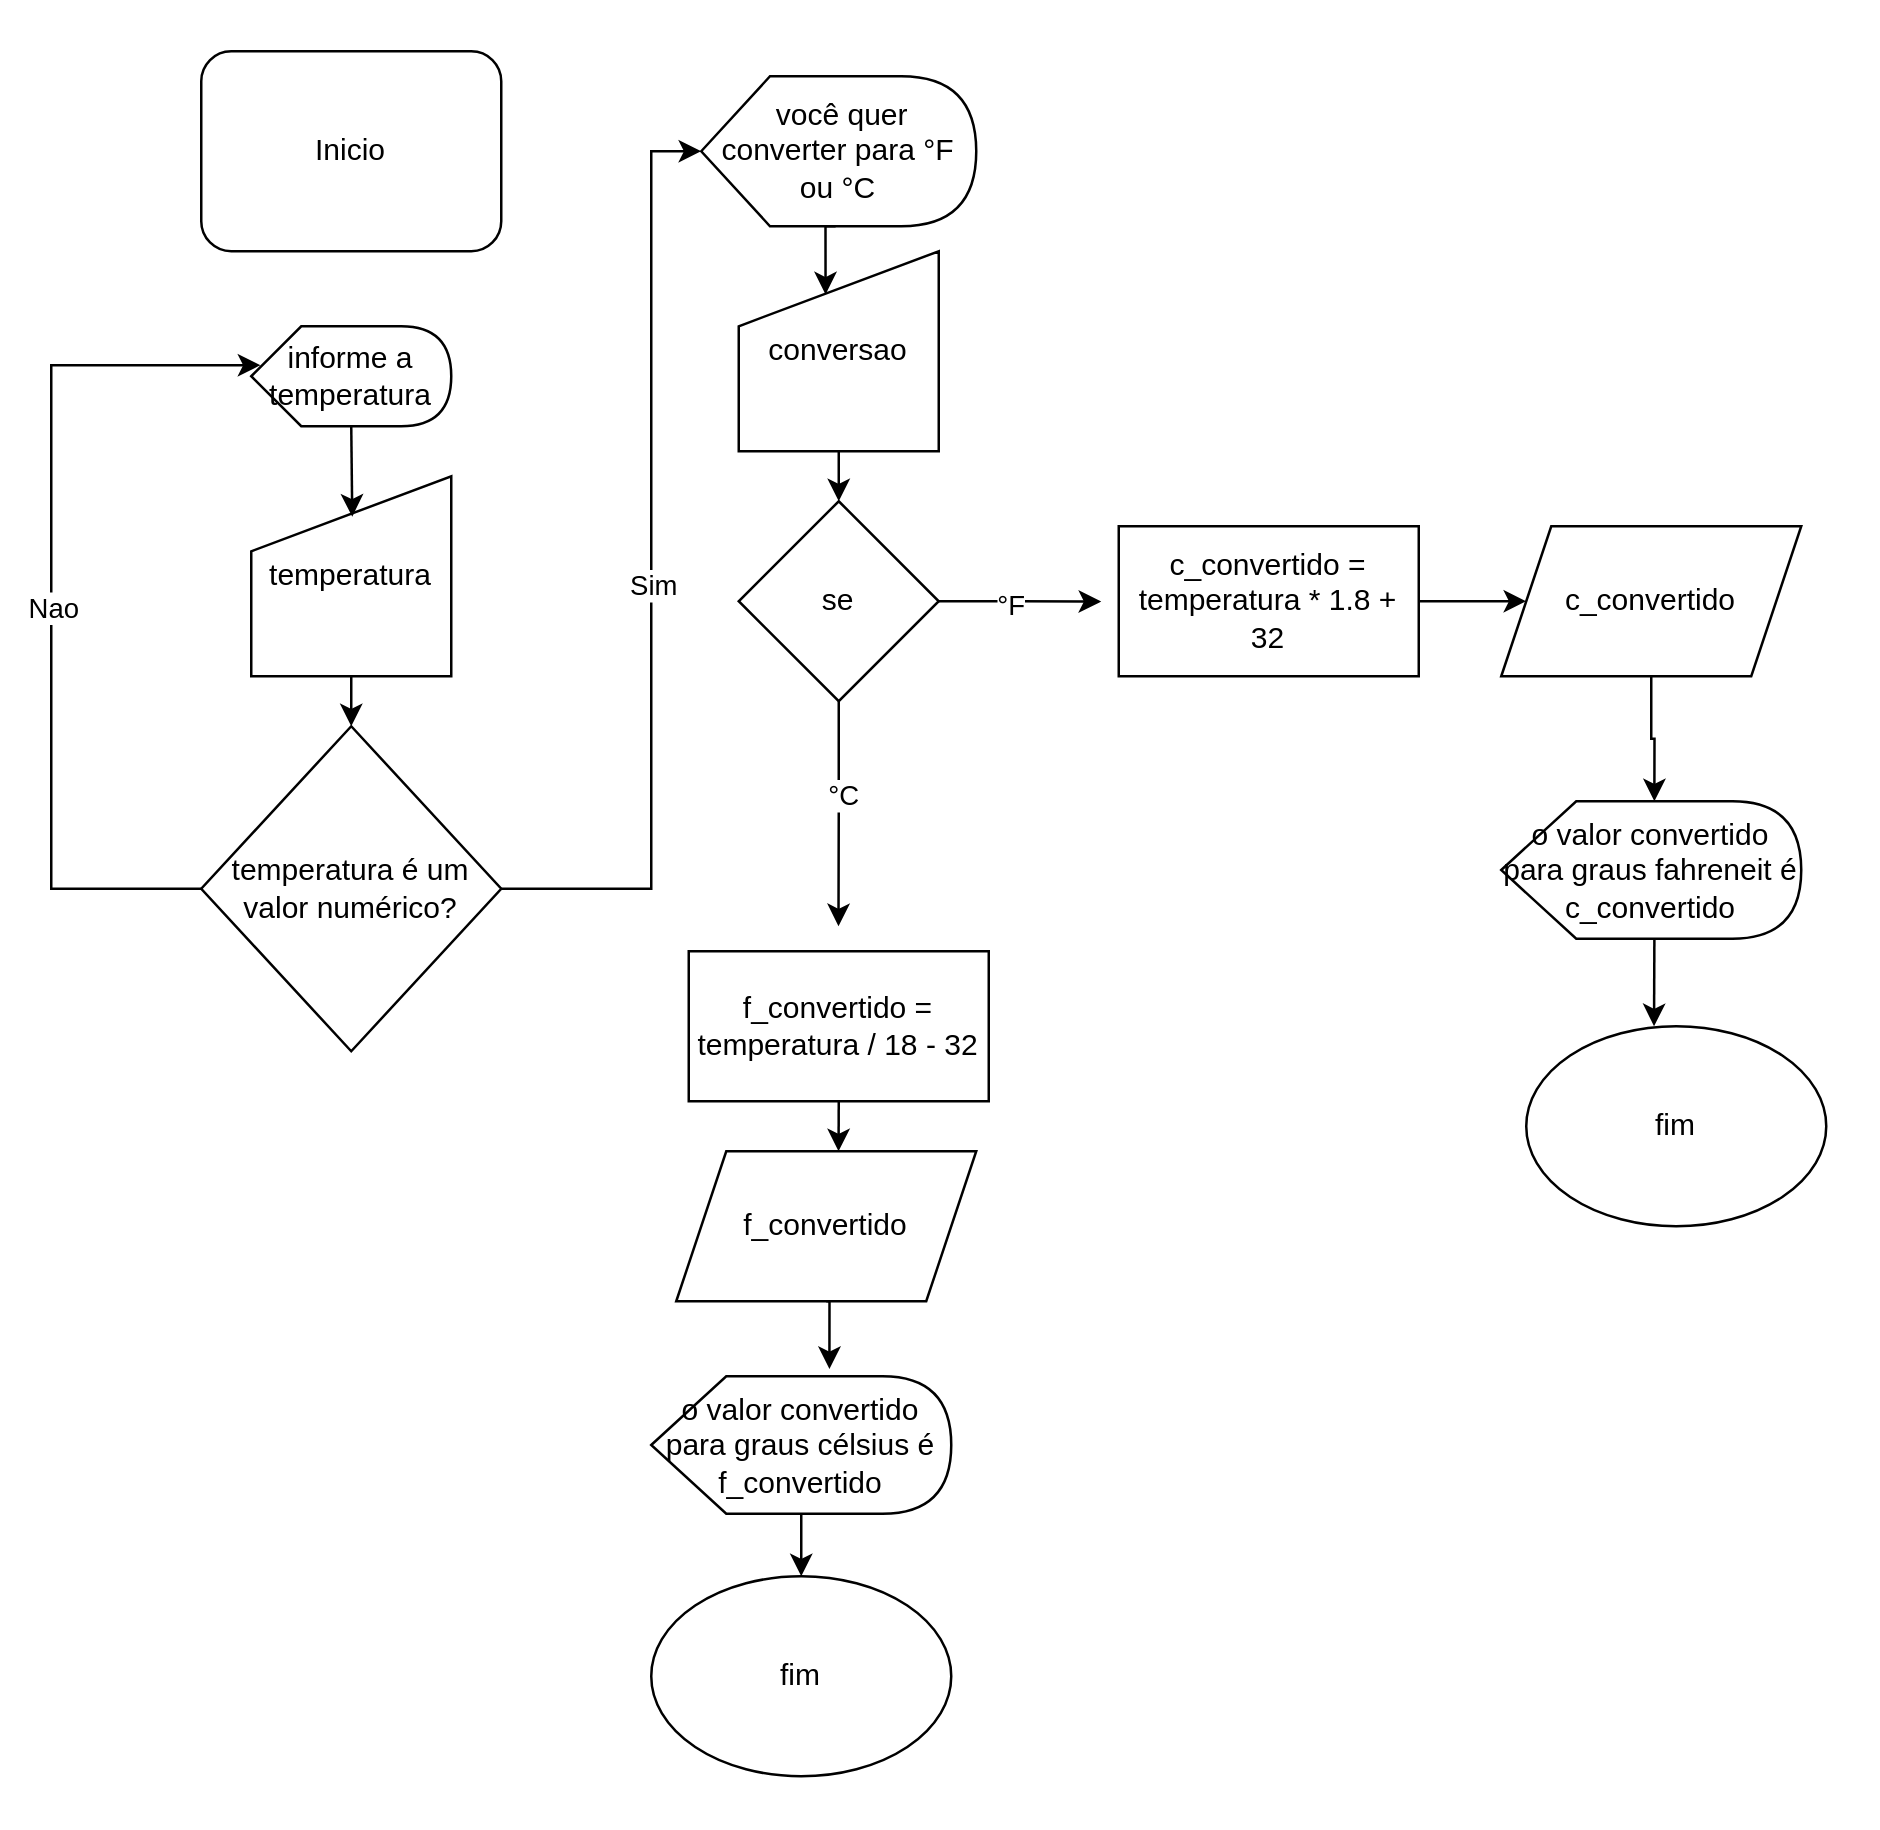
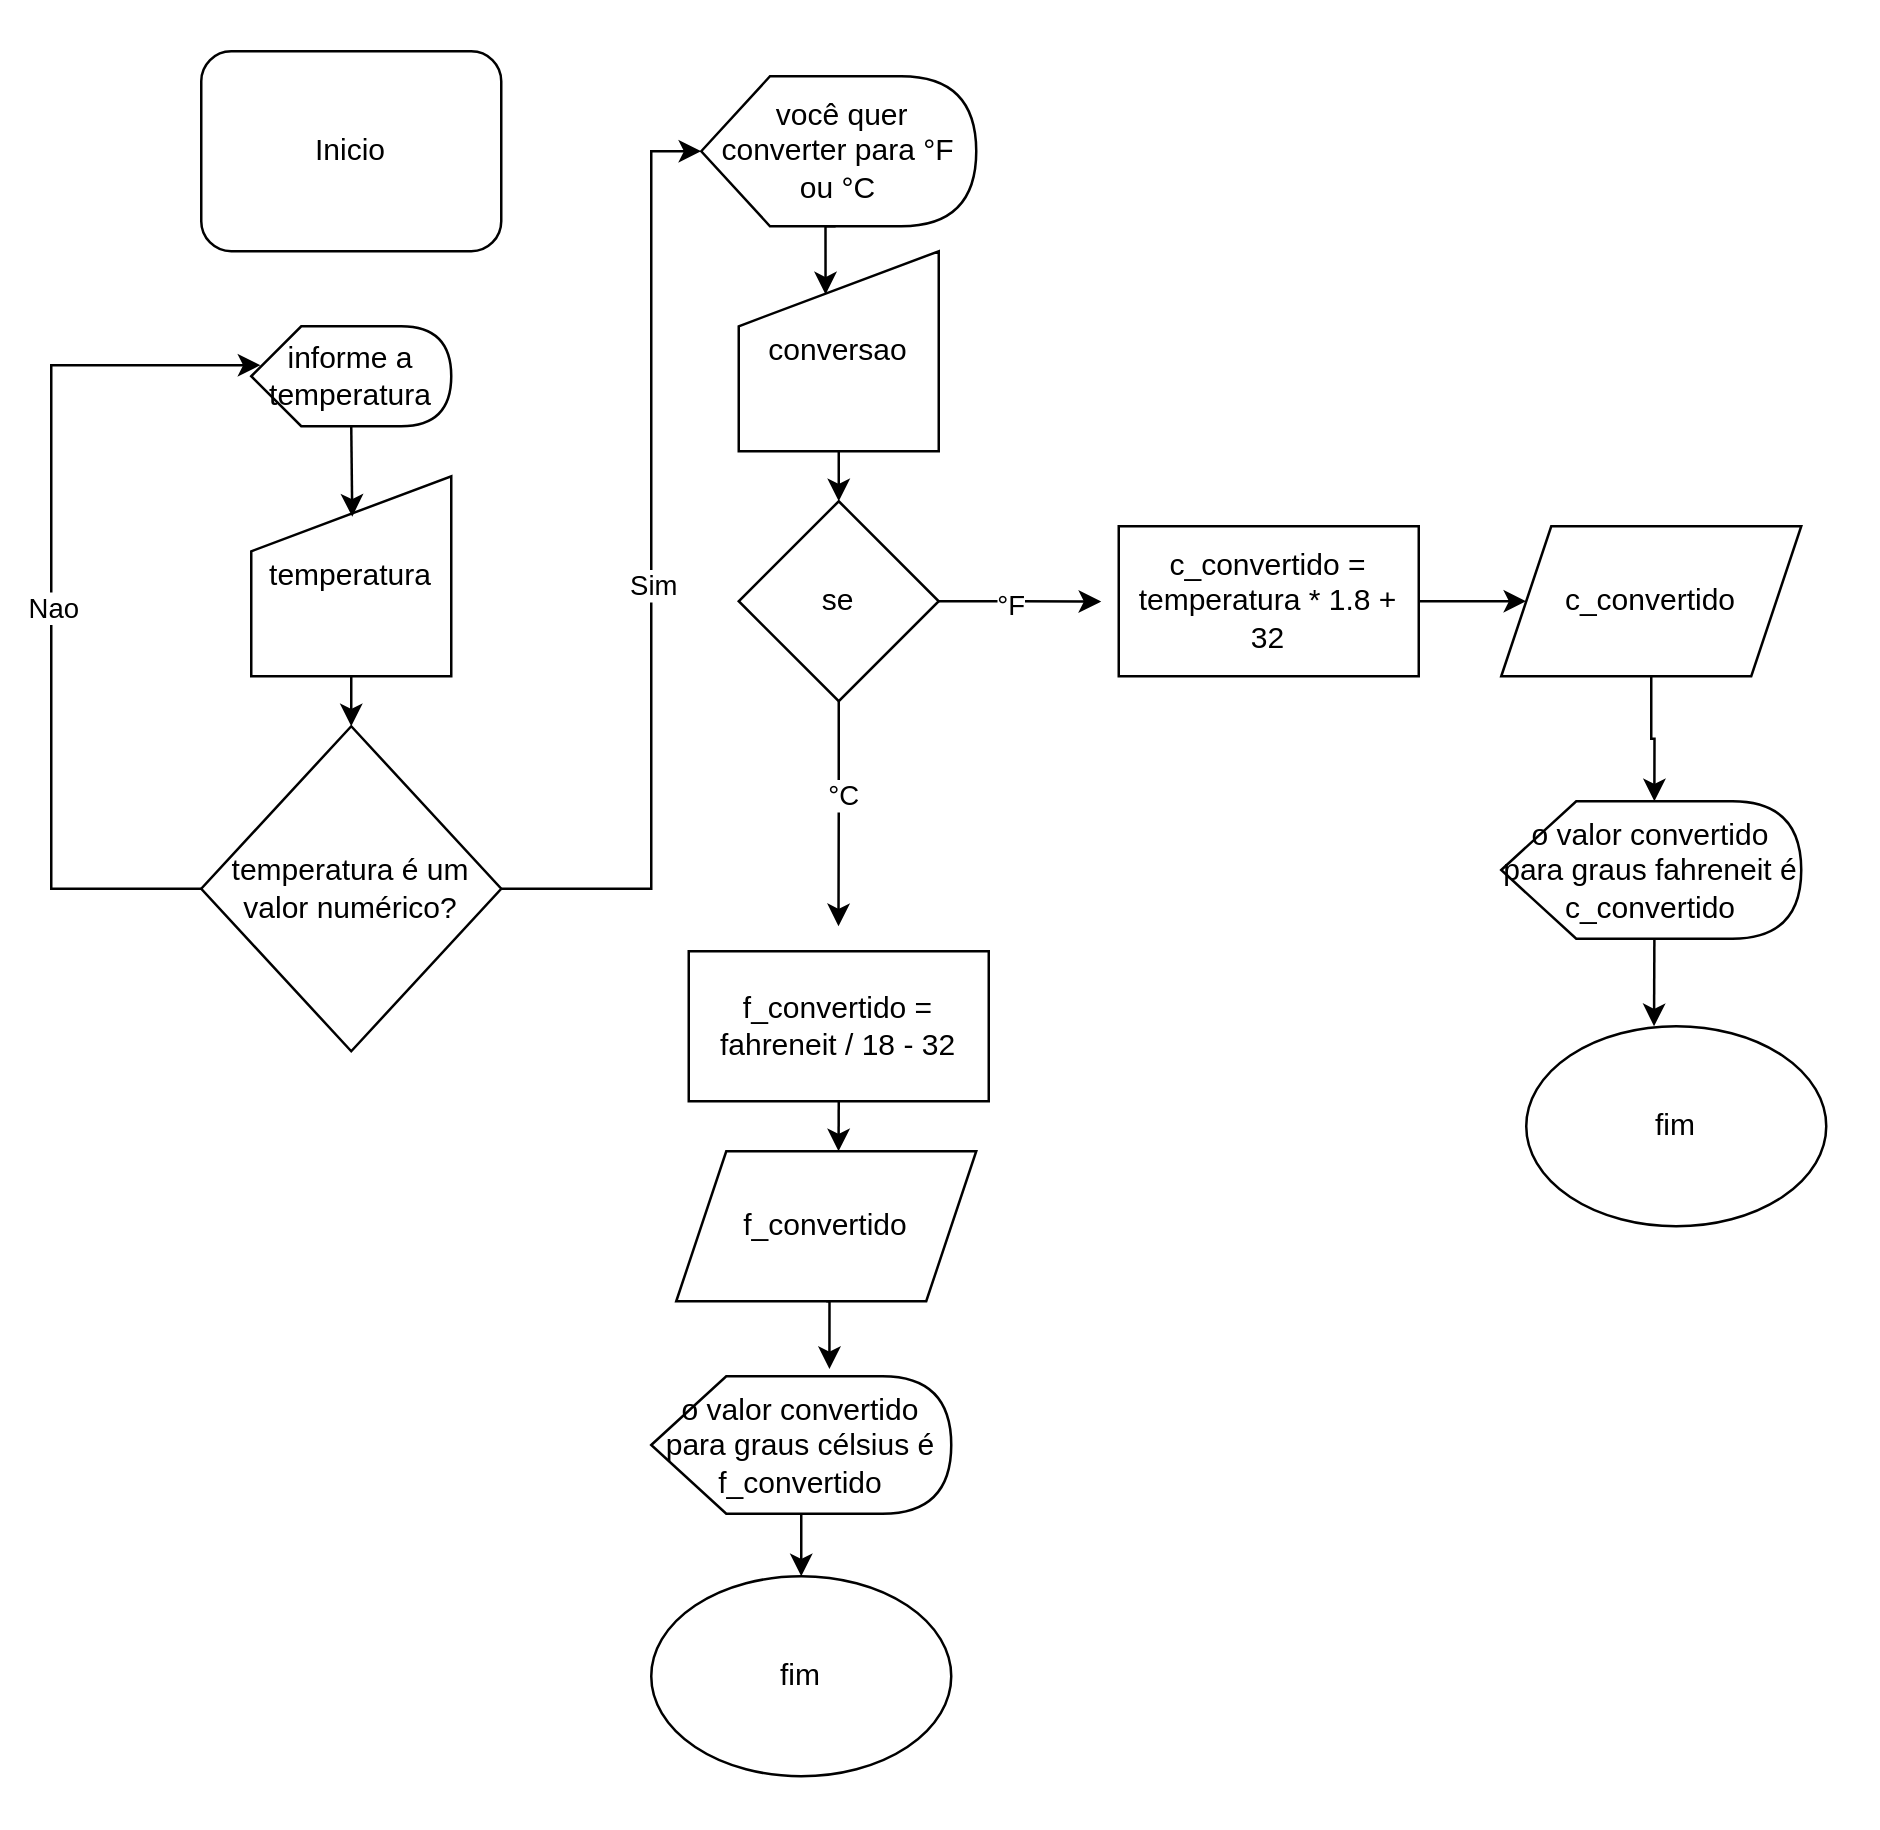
(839, 1026) -> (839, 1026)
